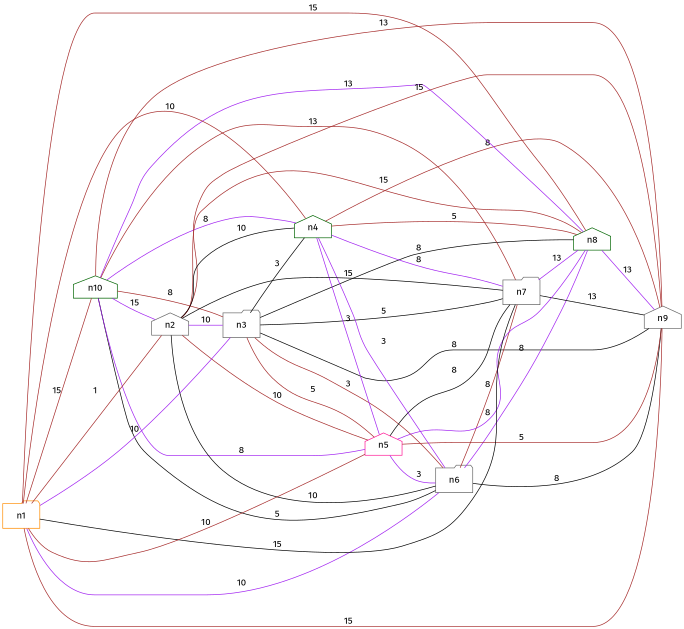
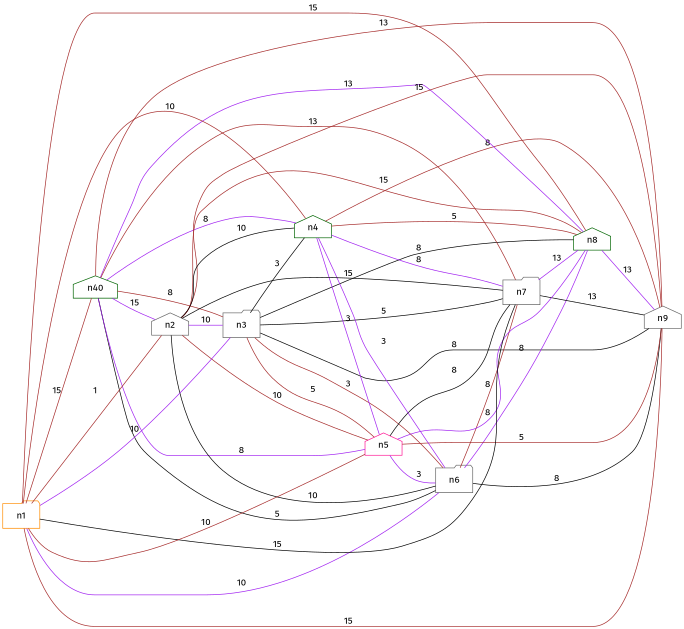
(95, 288) -> (95, 288)
